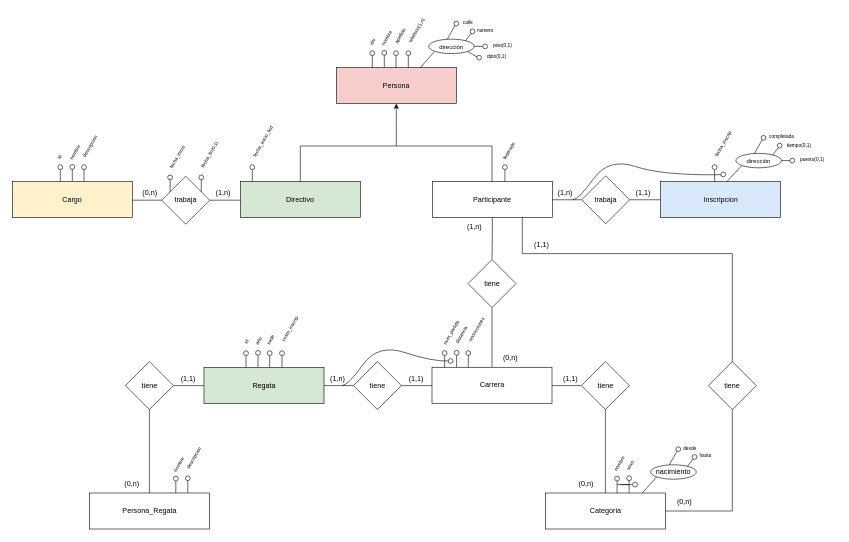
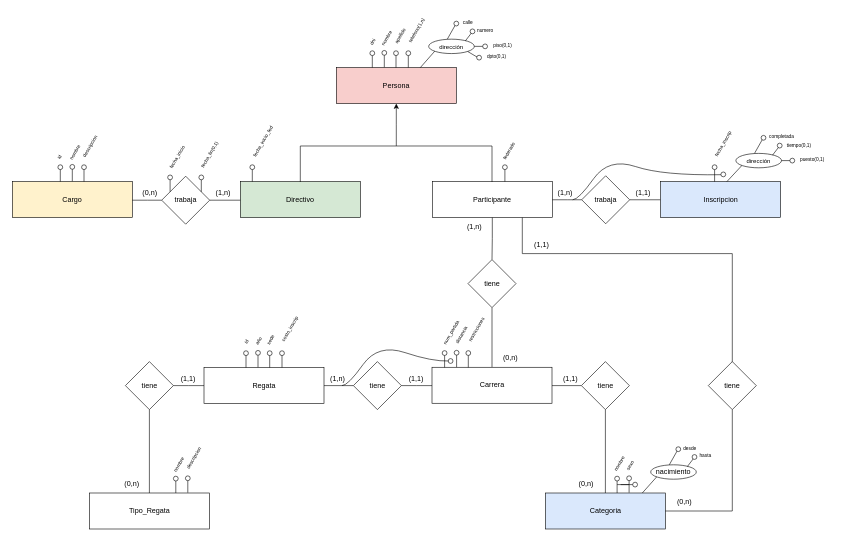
(264, 386) -> (264, 386)
(150, 511) -> (150, 511)
(605, 511) -> (605, 511)
